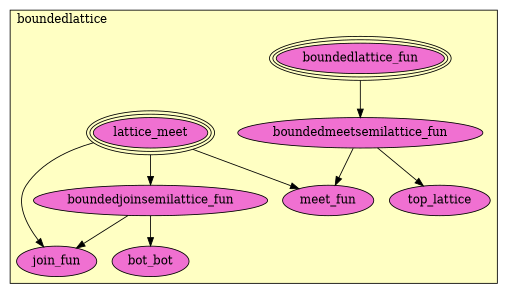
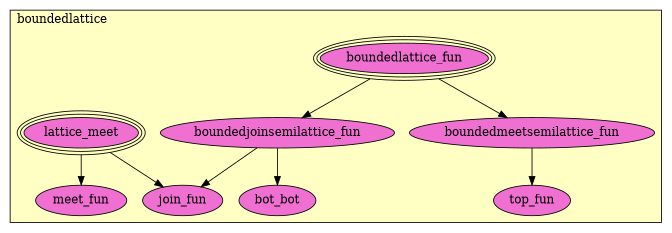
(346, 163) -> none
(151, 166) -> (340, 96)
(440, 200) -> (532, 200)
